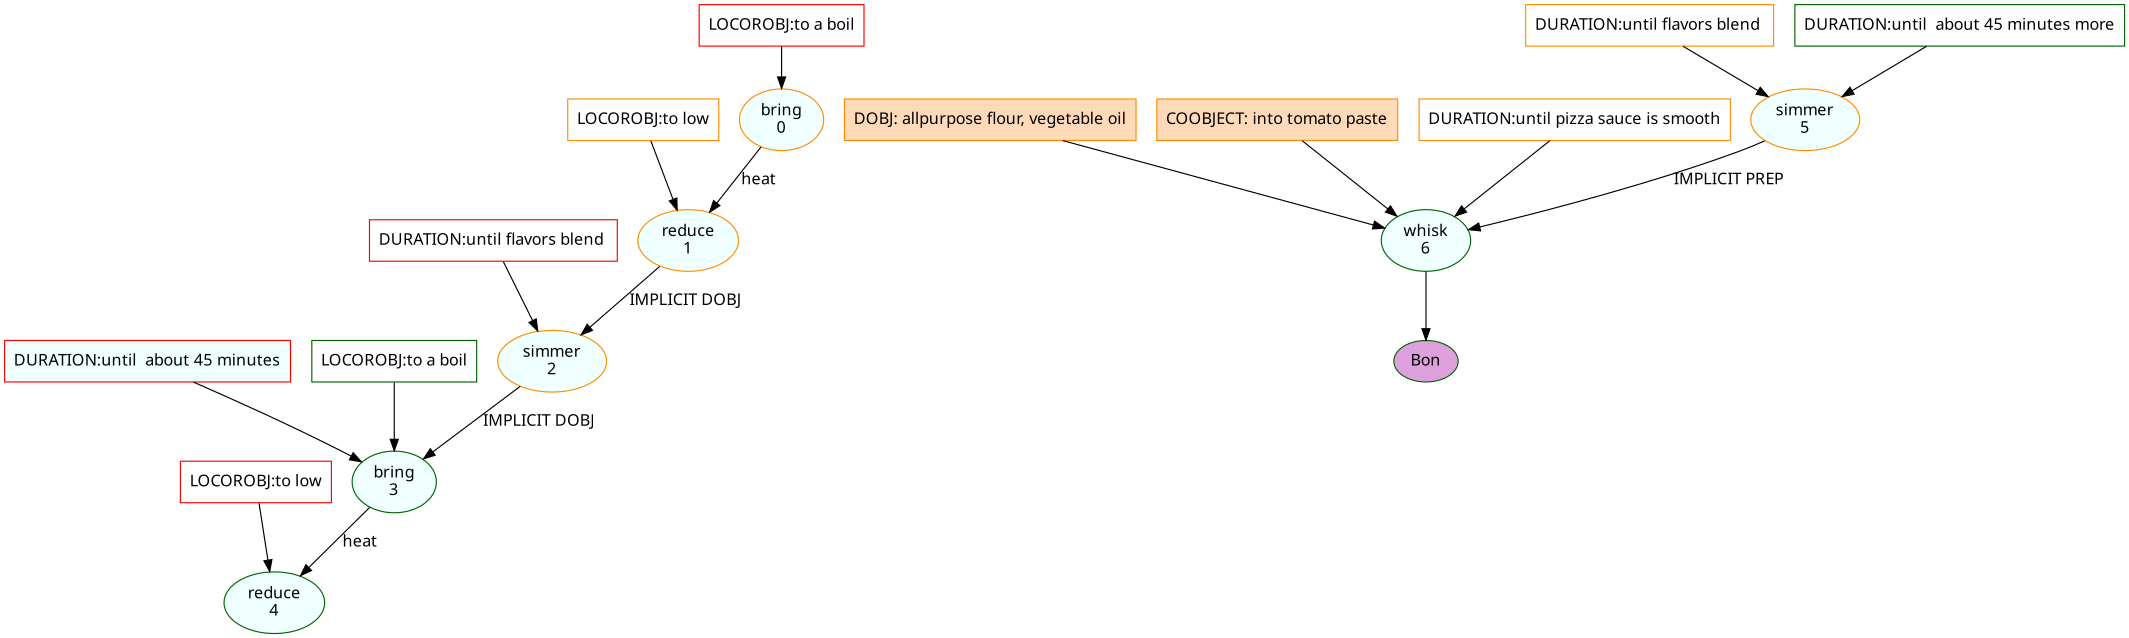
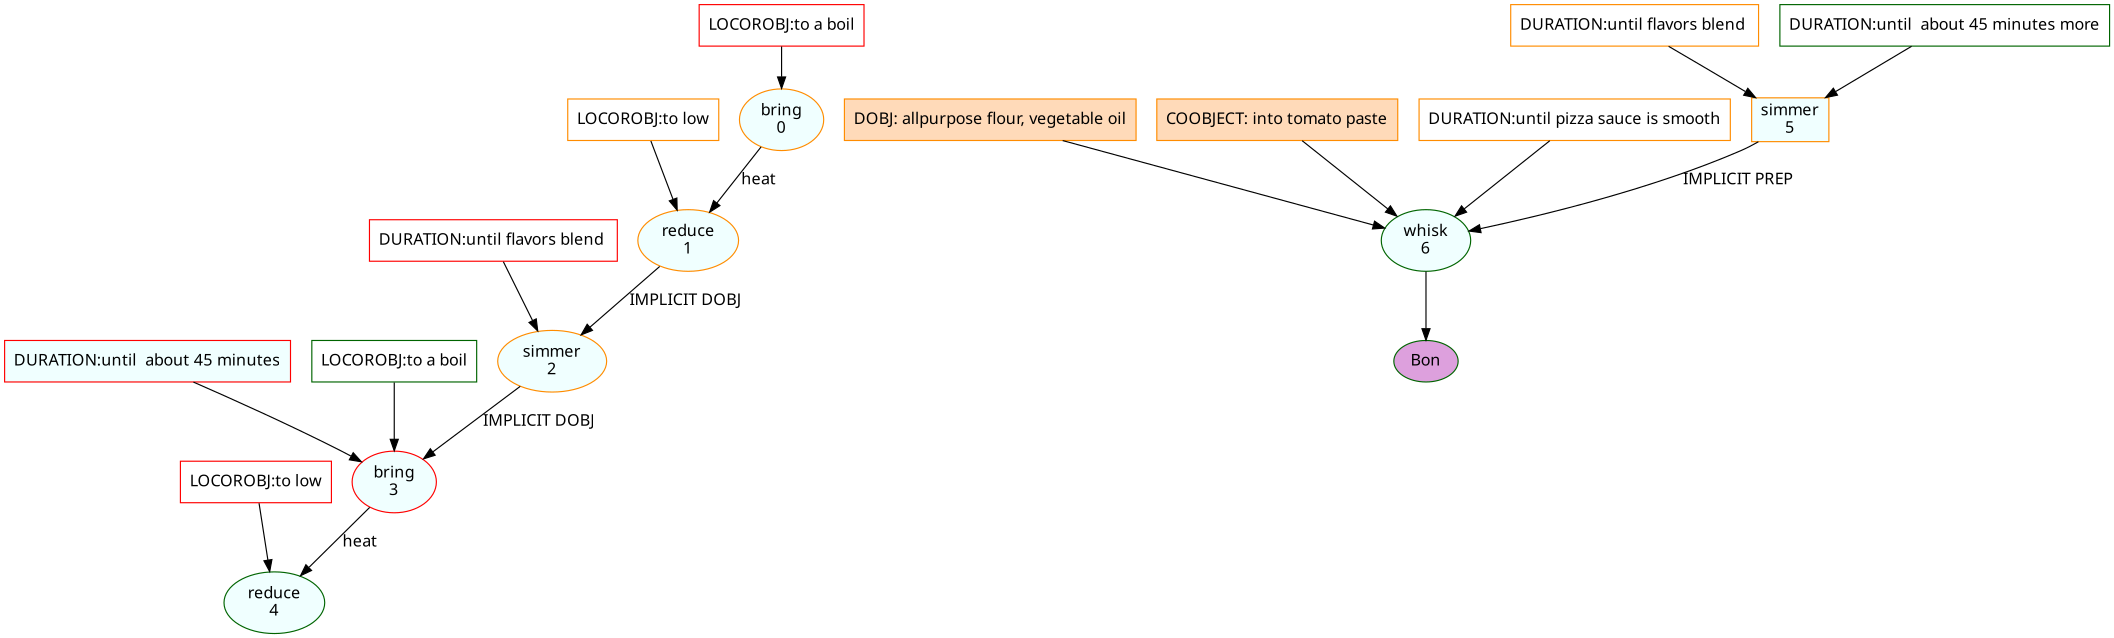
(1805, 120) -> (1790, 120)
(394, 482) -> (394, 482)
